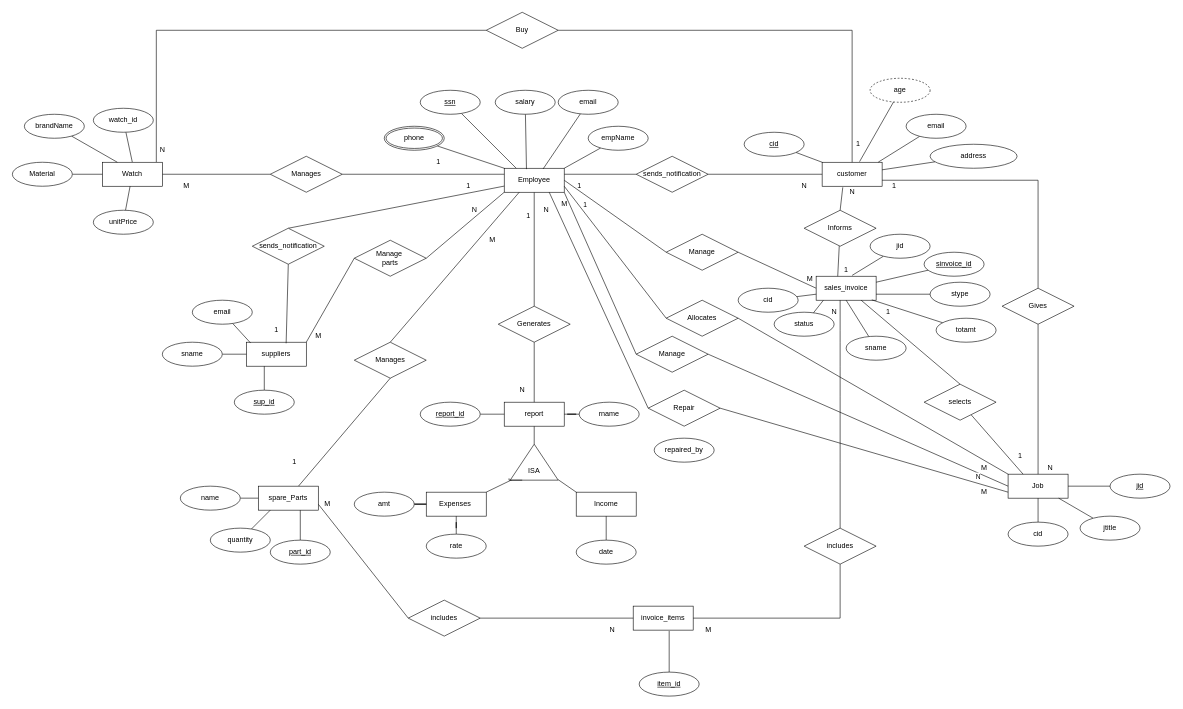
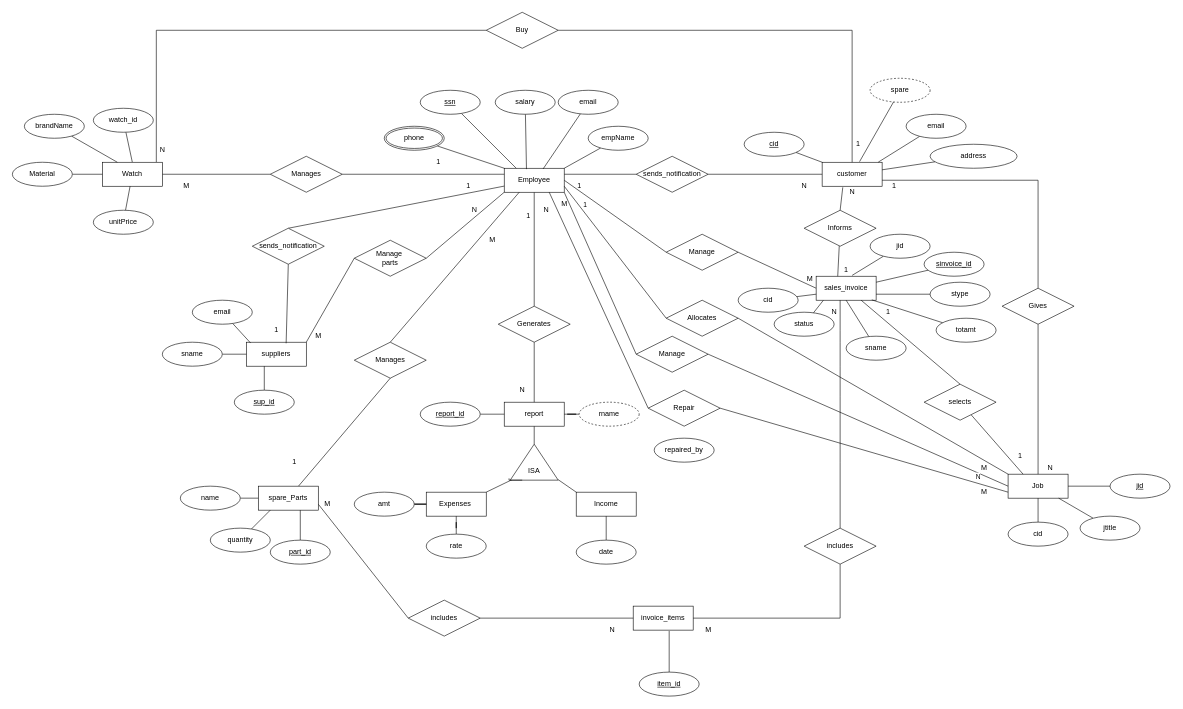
(900, 90) -> (900, 90)
(609, 414) -> (609, 414)
